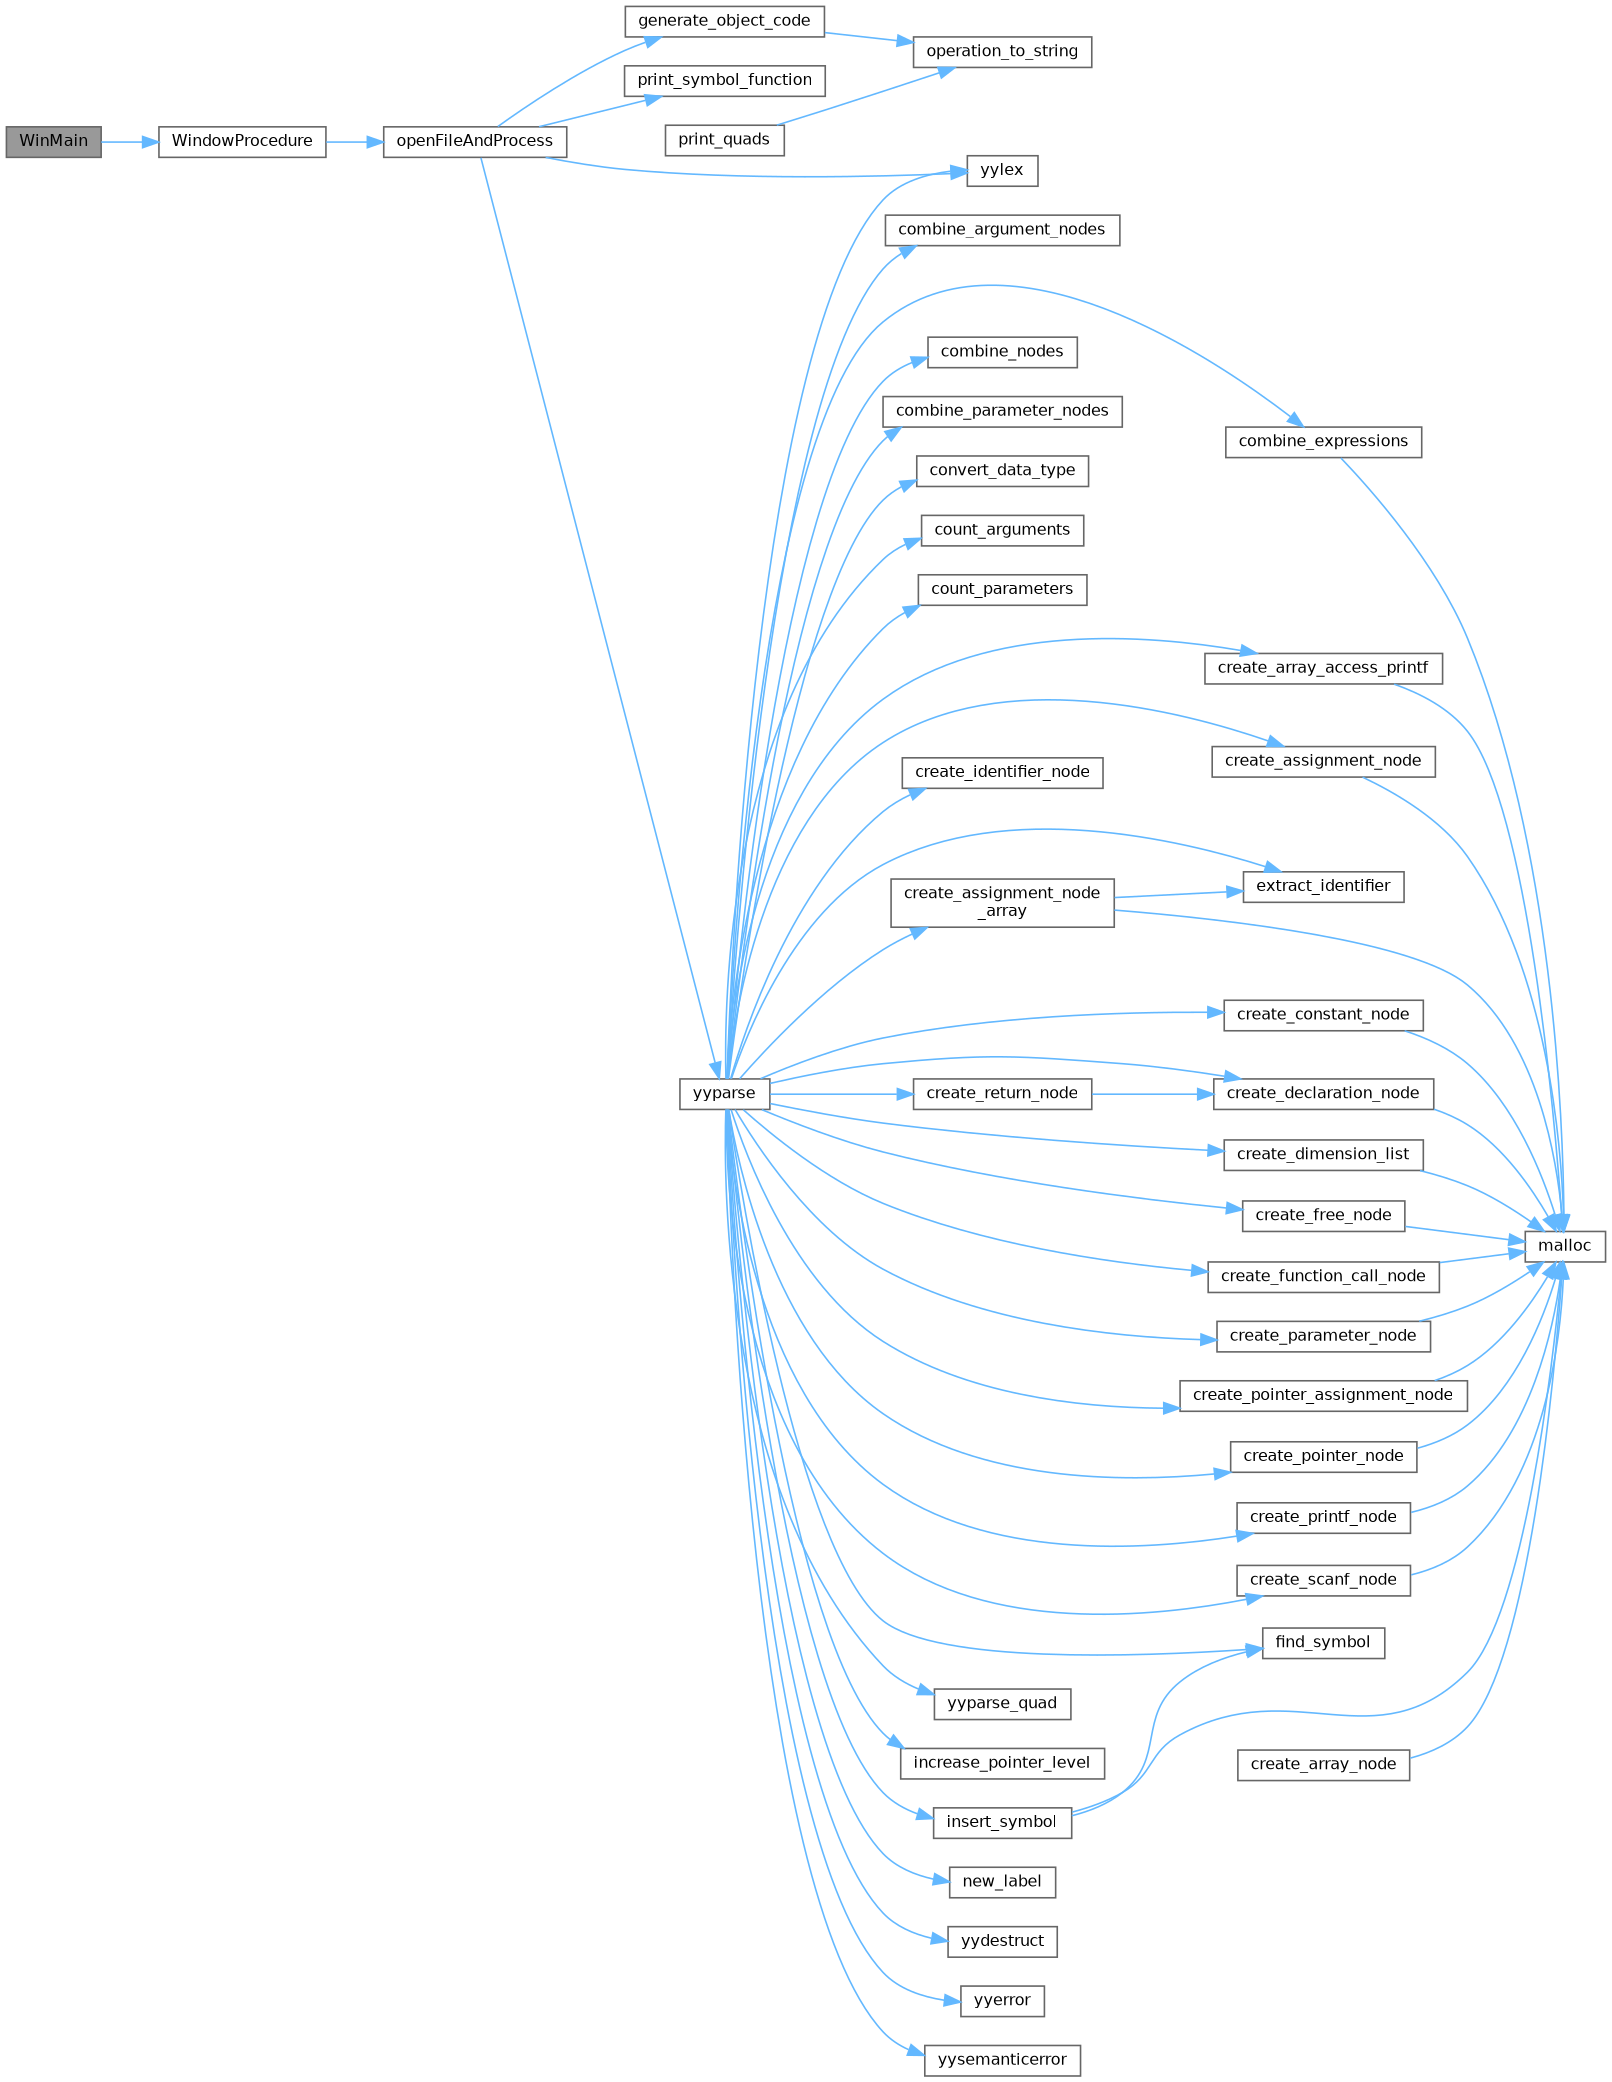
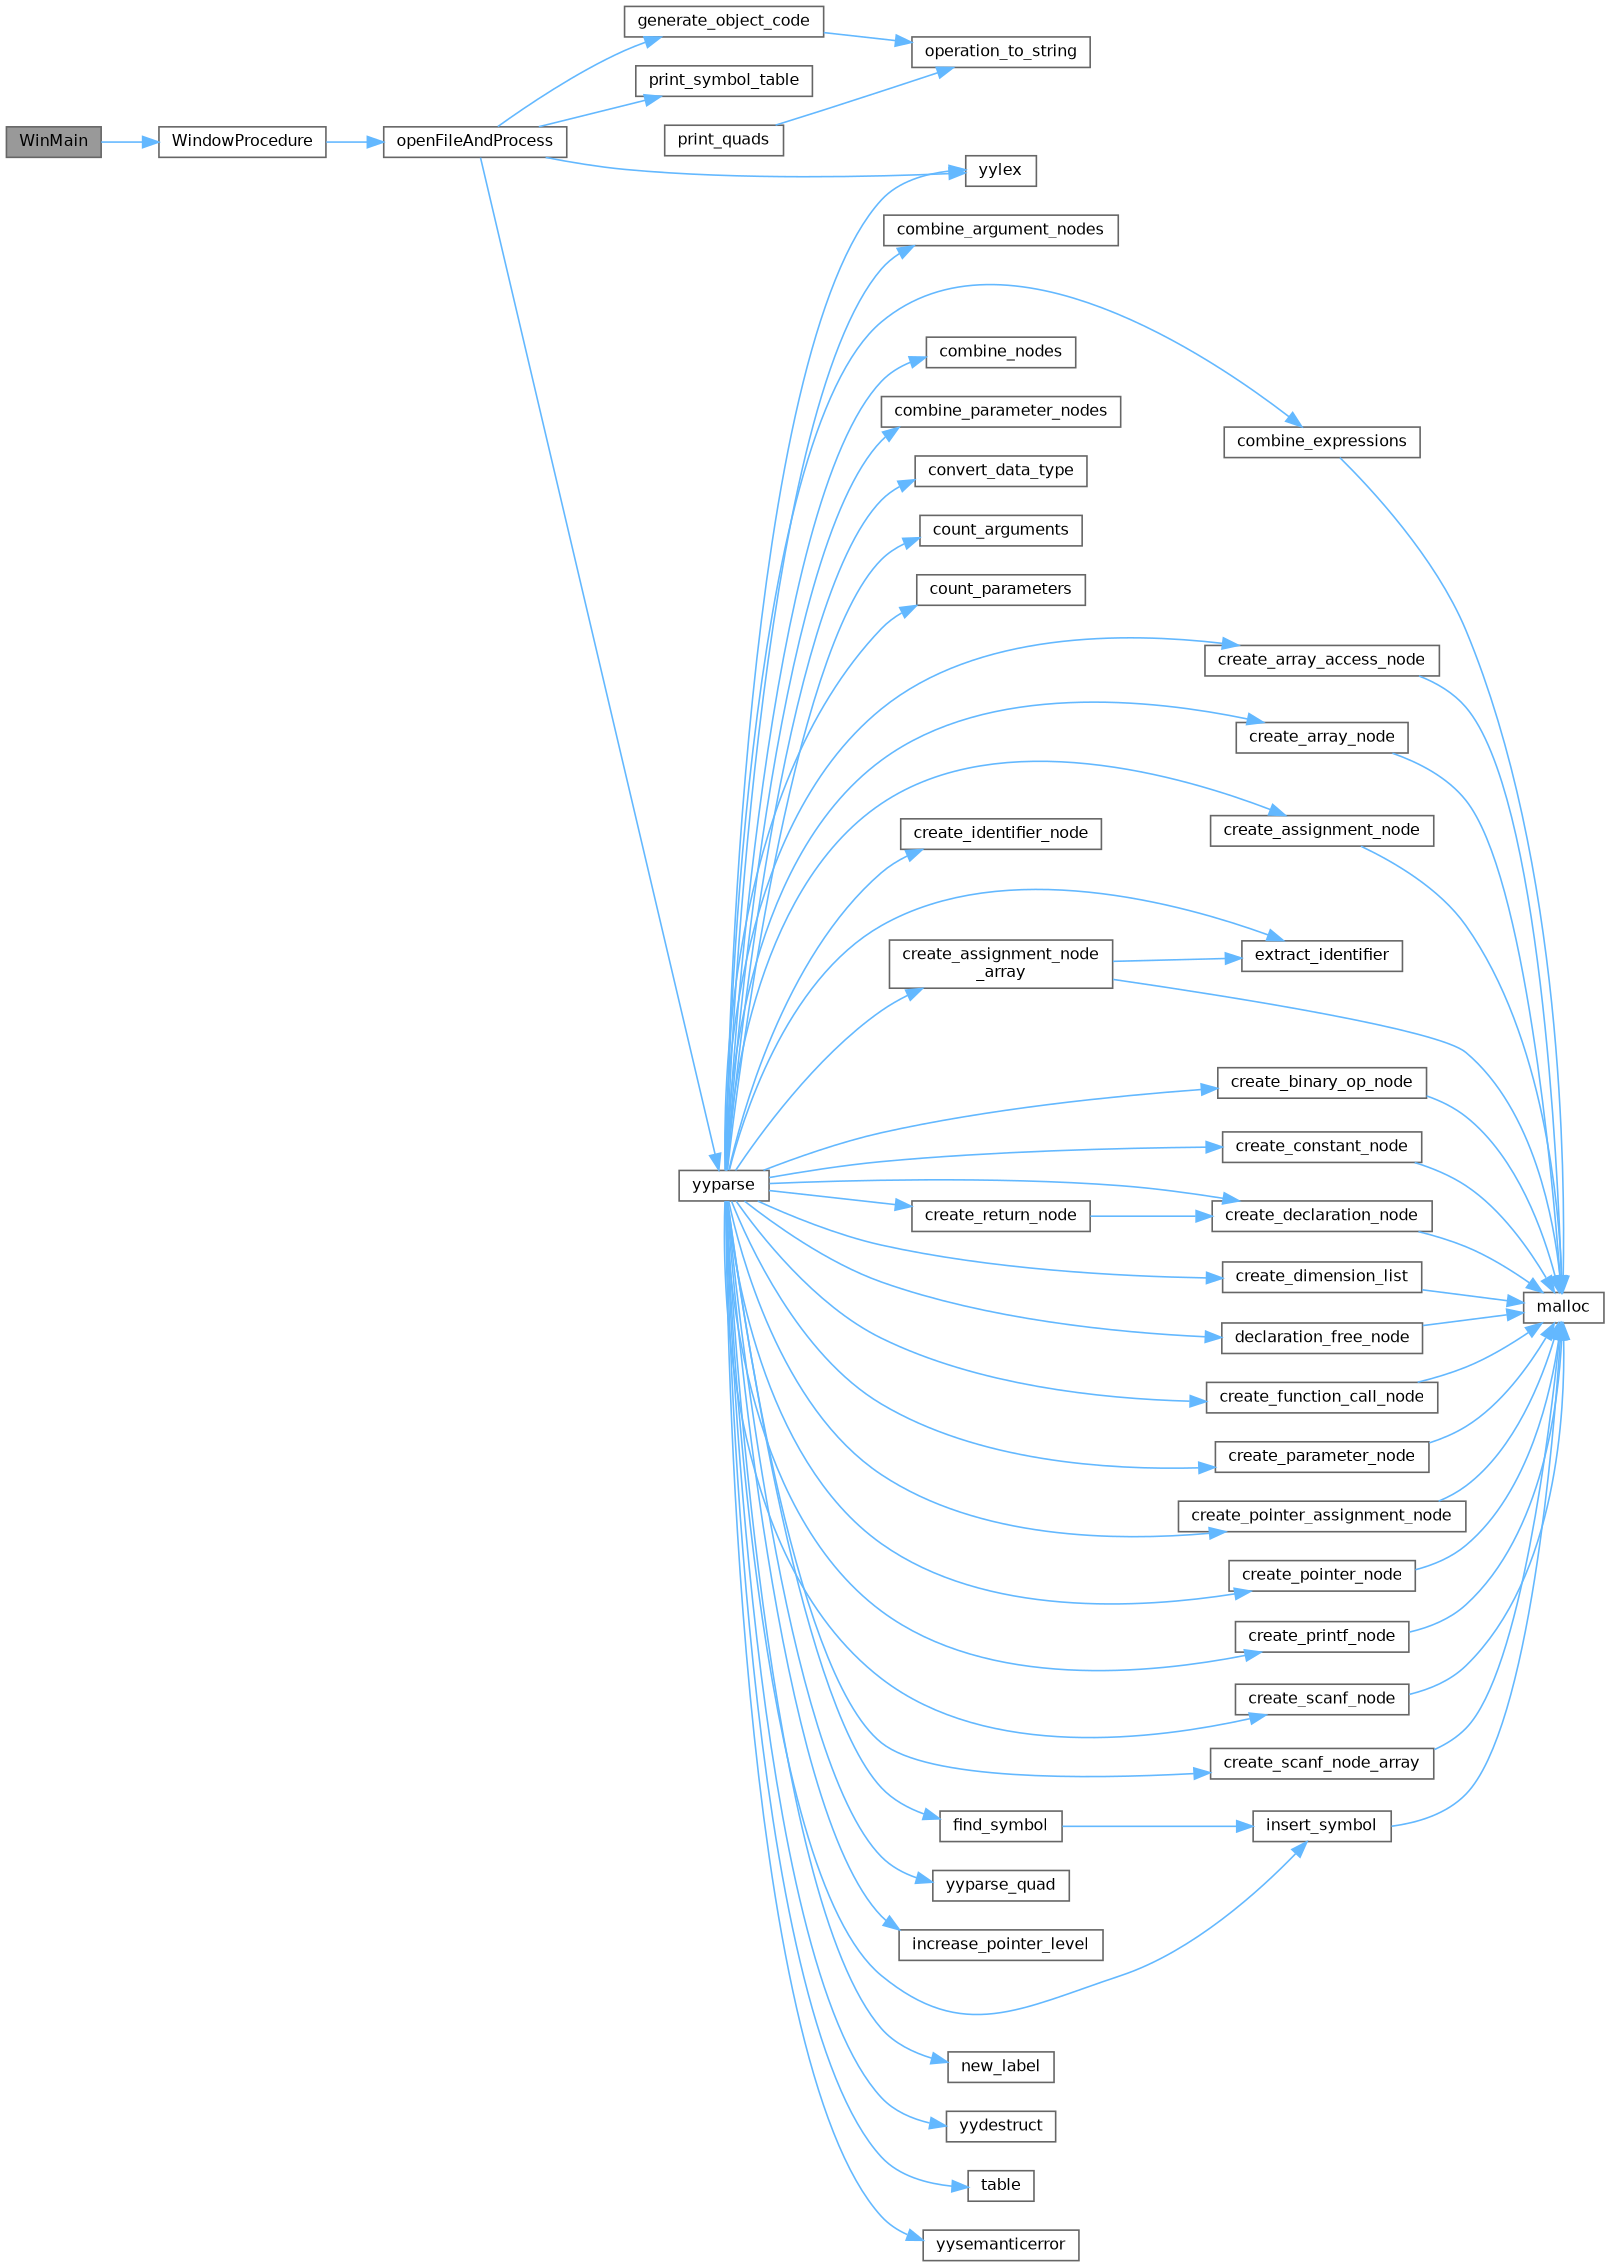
(725, 81) -> (724, 81)
(1324, 669) -> (1322, 661)
none -> (855, 786)
none -> (1322, 1083)
(1324, 1216) -> (1322, 1338)
(1153, 1729) -> (1149, 1826)
none -> (1322, 1764)
(1003, 2001) -> (1001, 2186)
